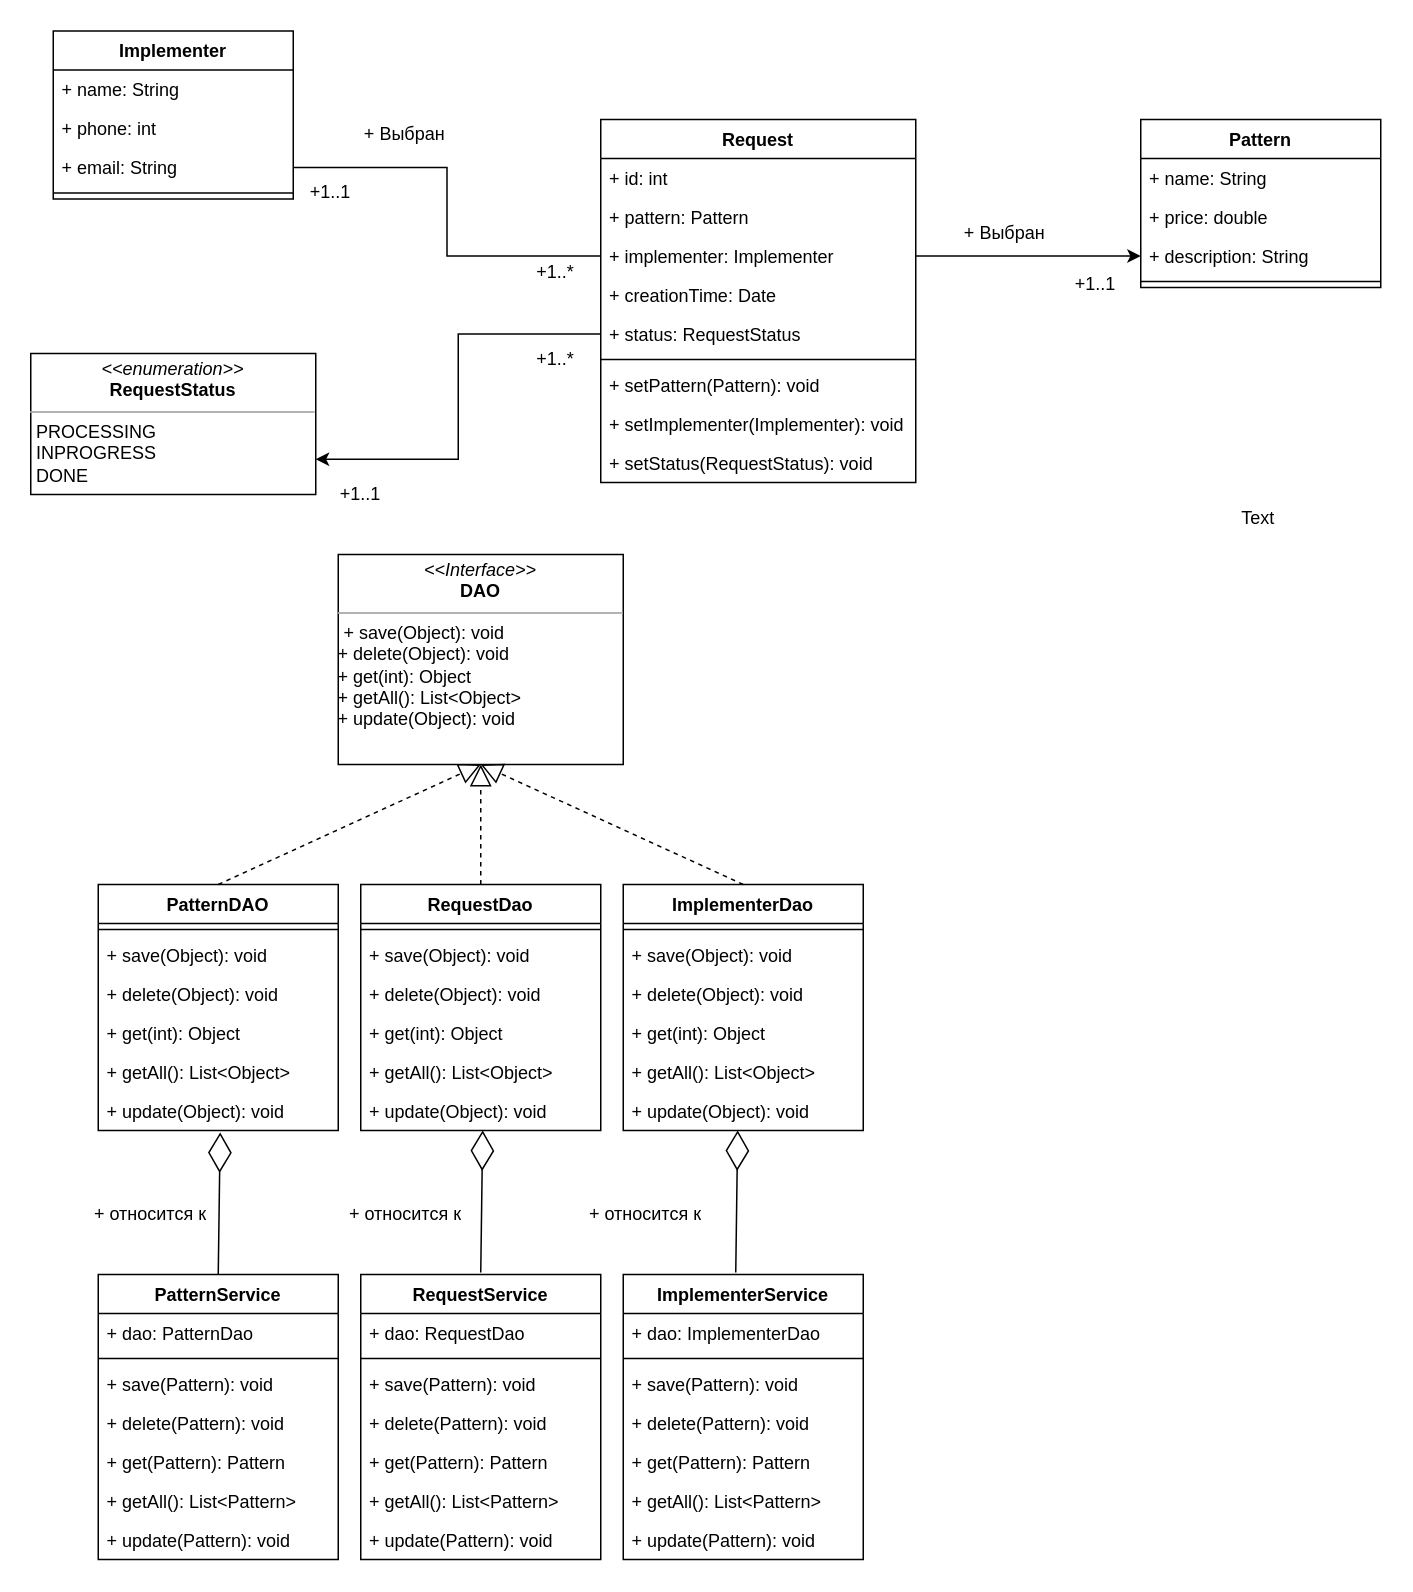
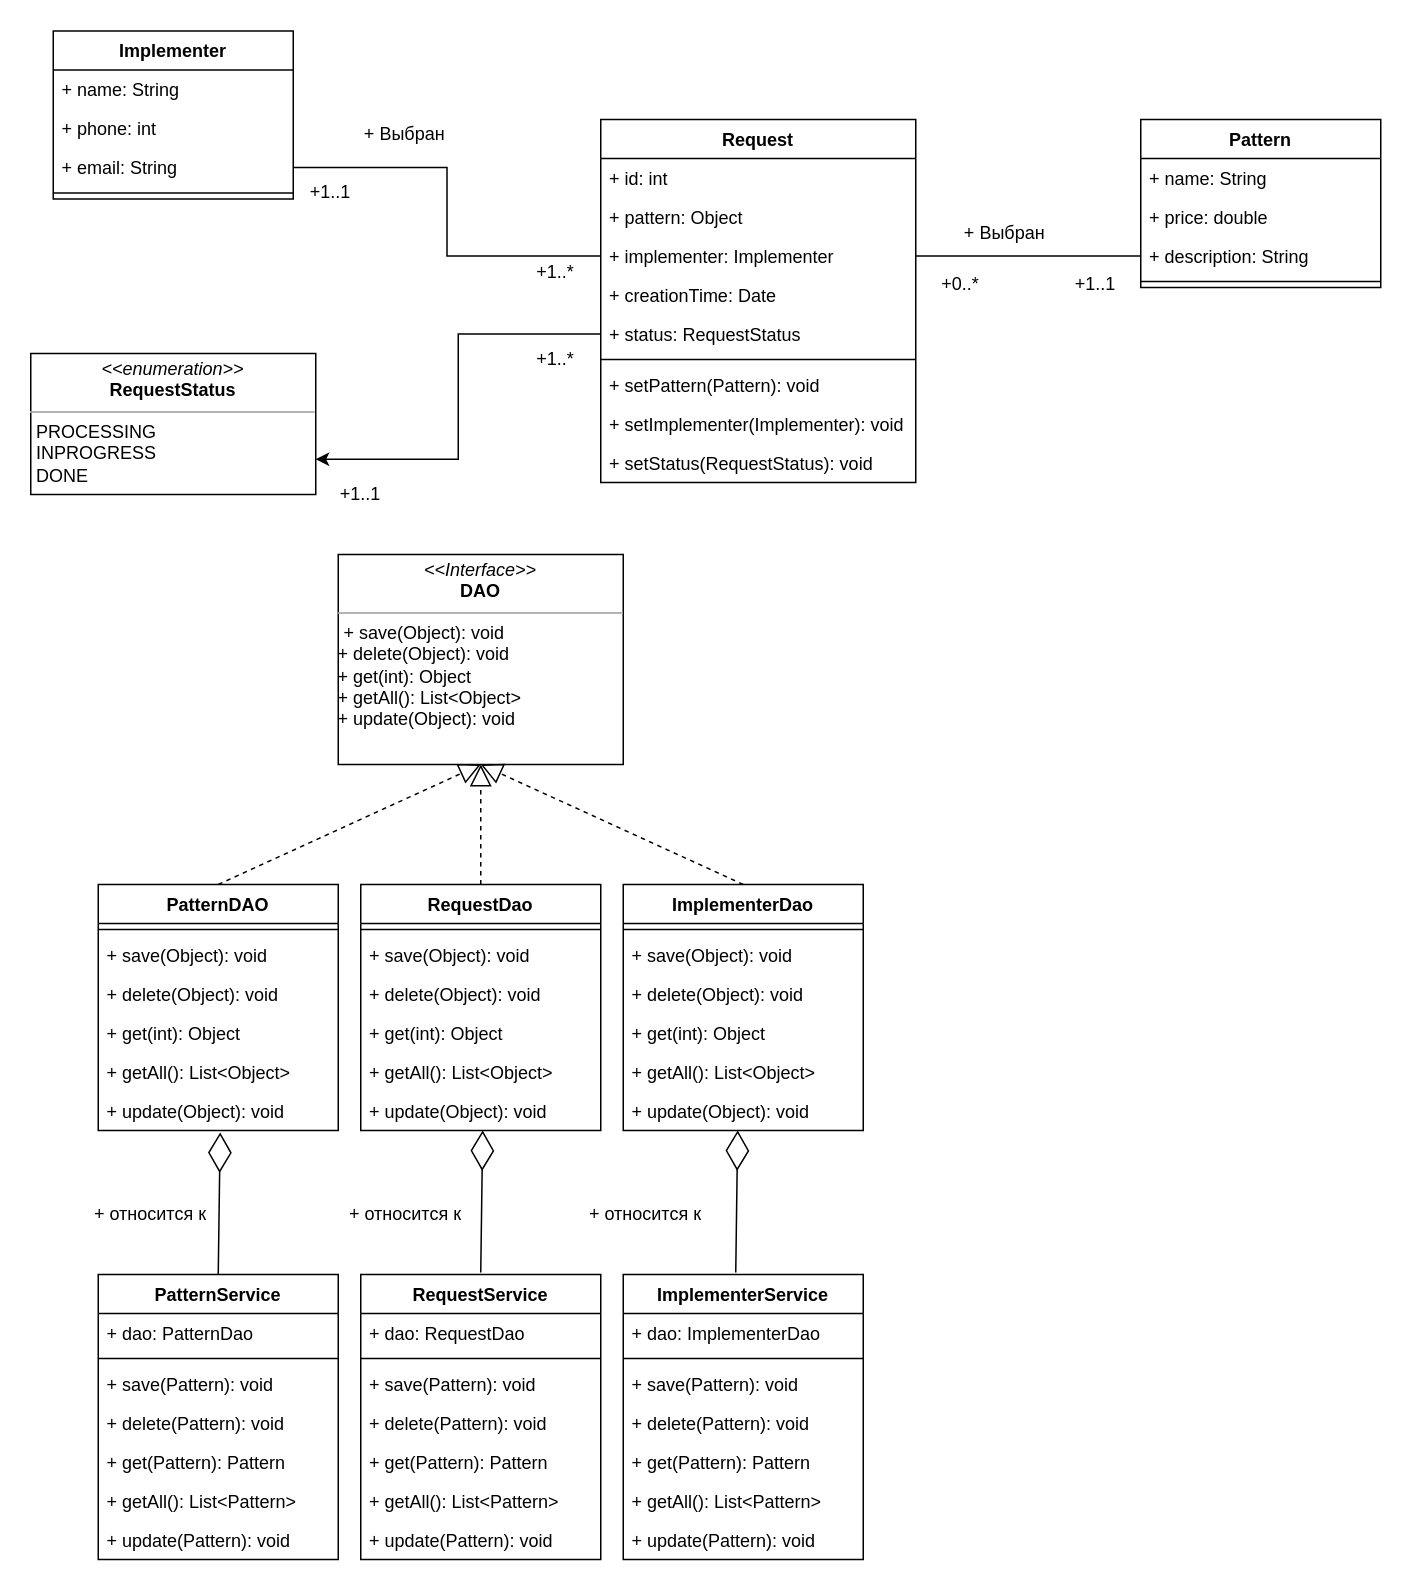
(693, 218) -> (688, 218)
(1129, 256) -> (1132, 256)
none -> (961, 284)
(1258, 518) -> none
